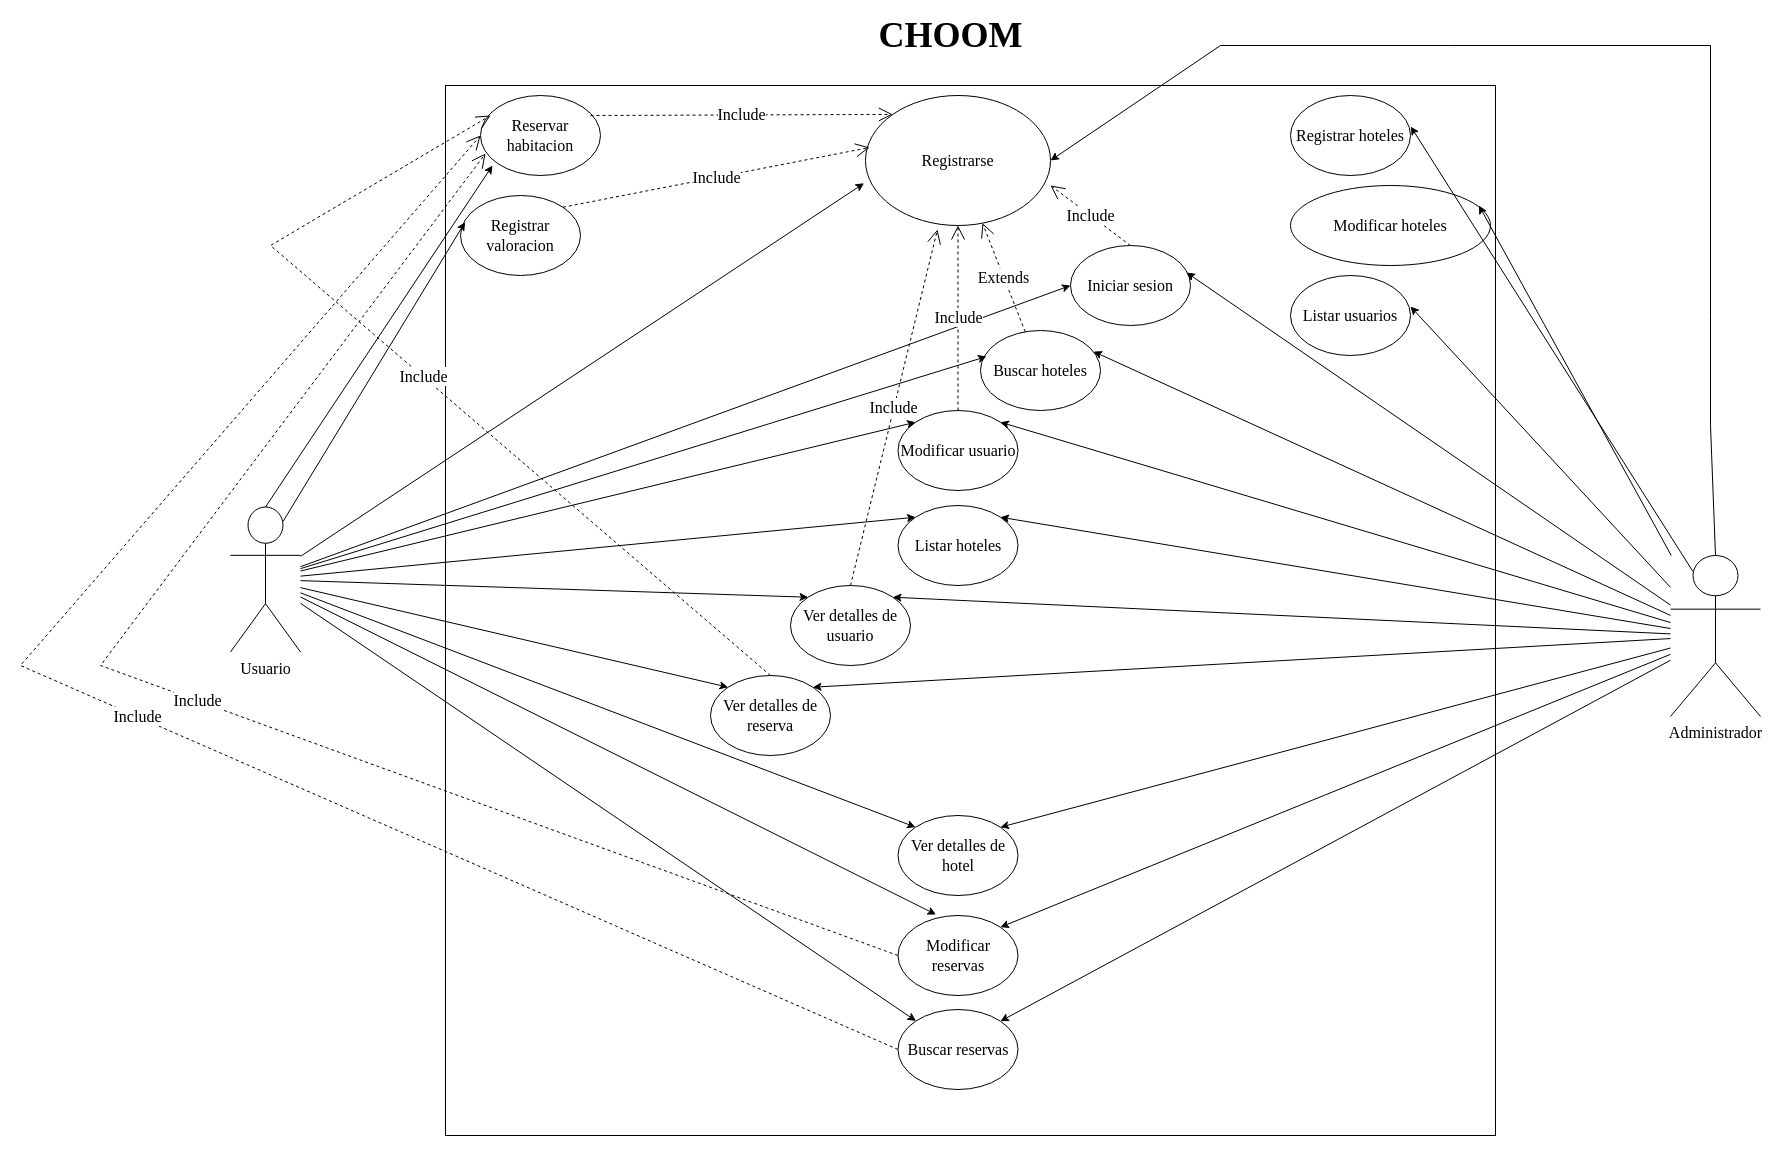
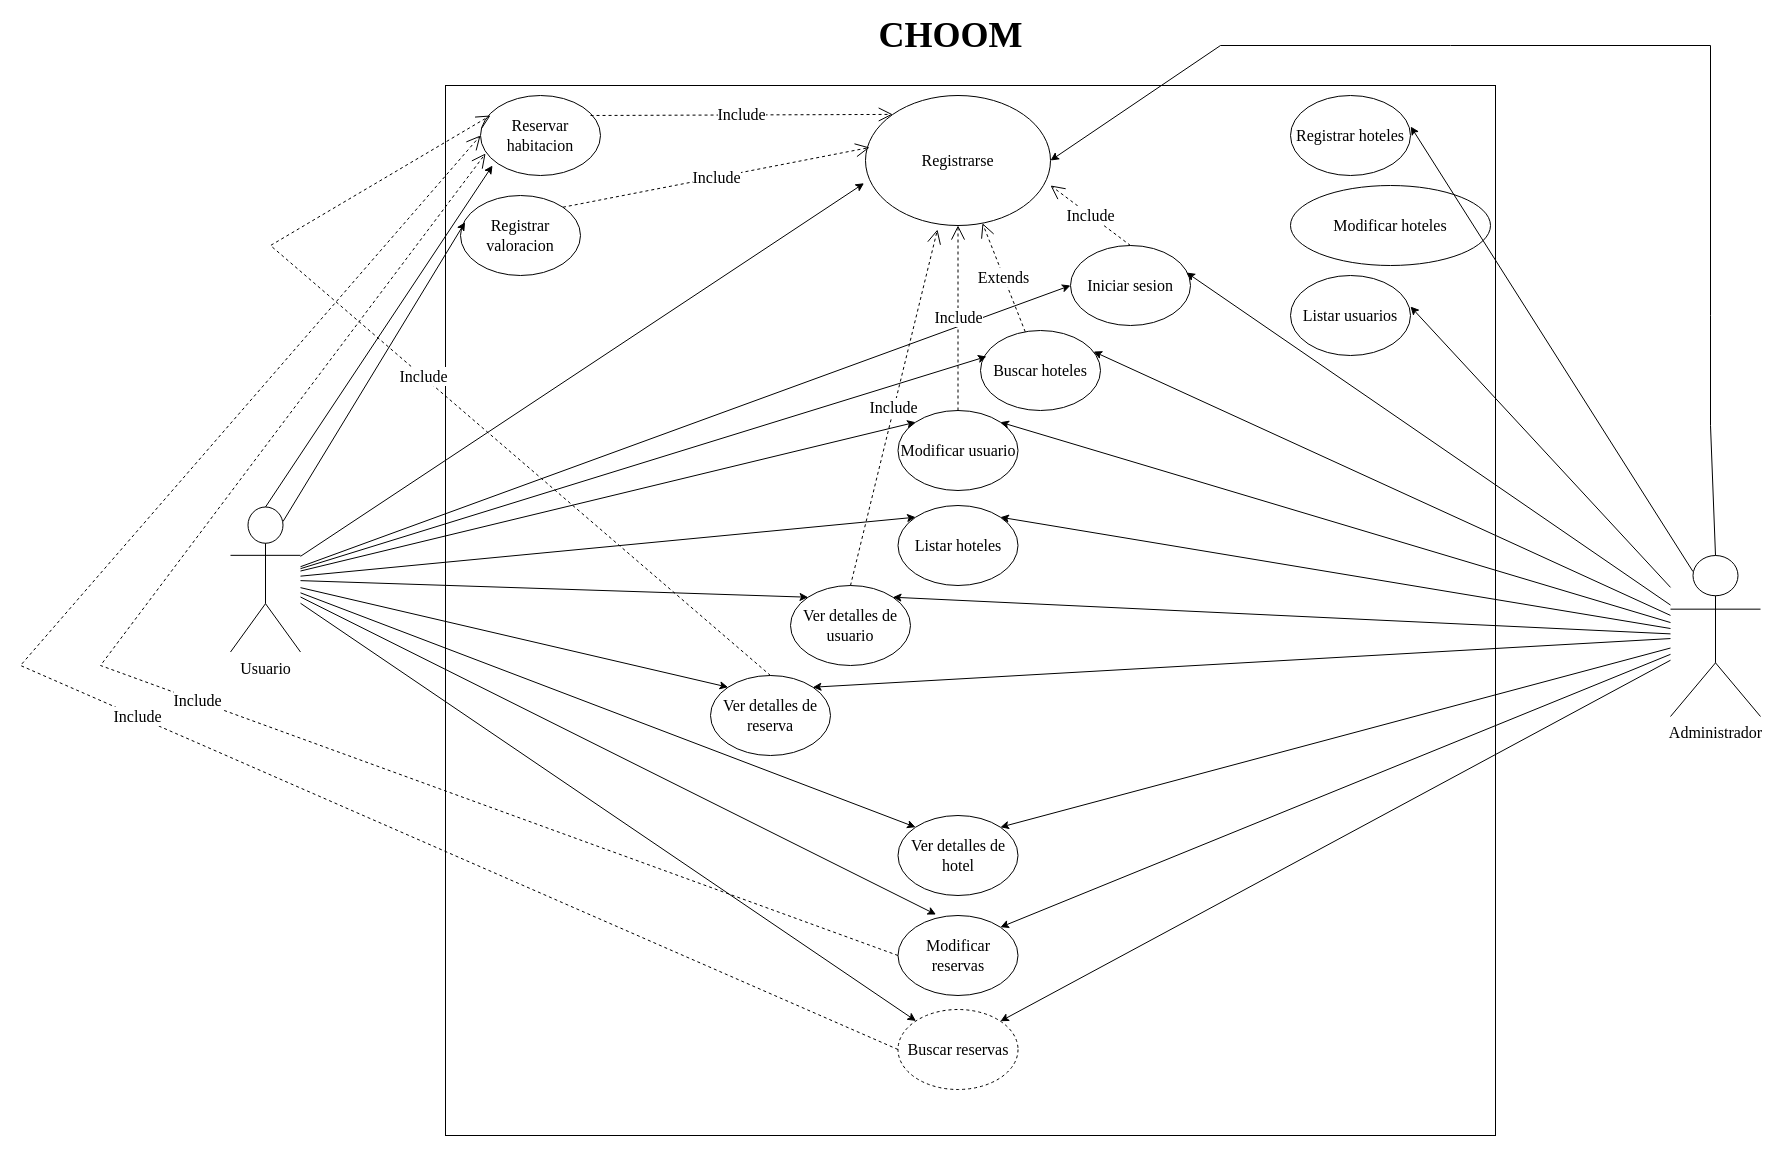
(1533, 303) -> none
(958, 1050) -> (958, 1050)
